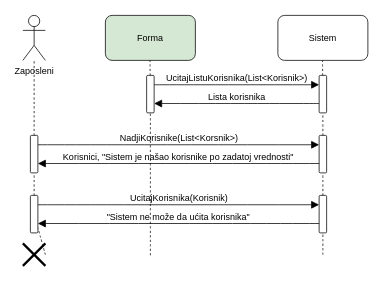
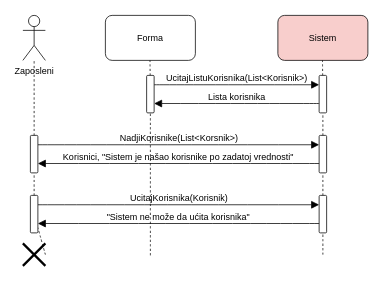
(150, 38) -> (150, 38)
(323, 38) -> (323, 38)
